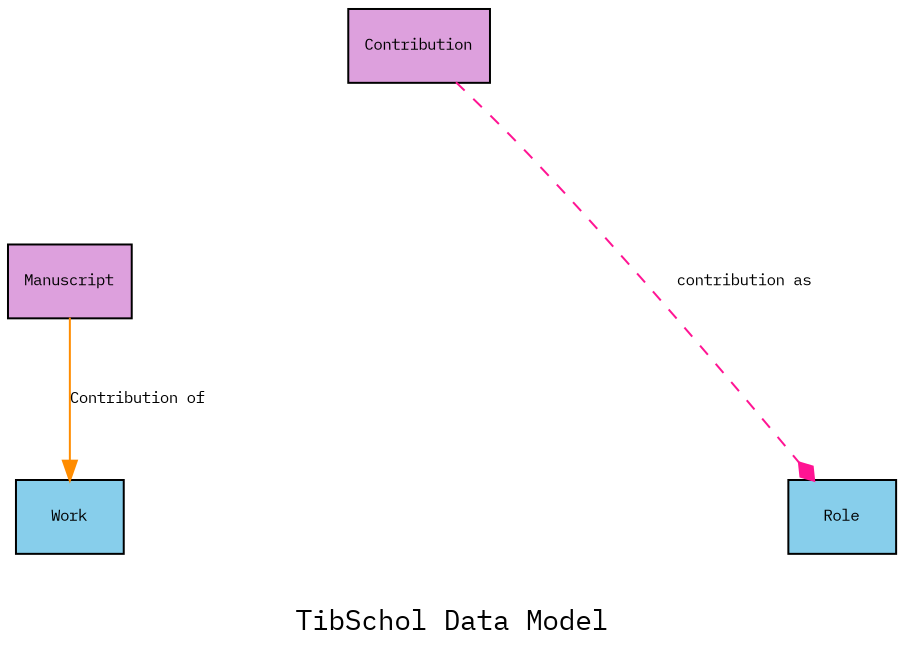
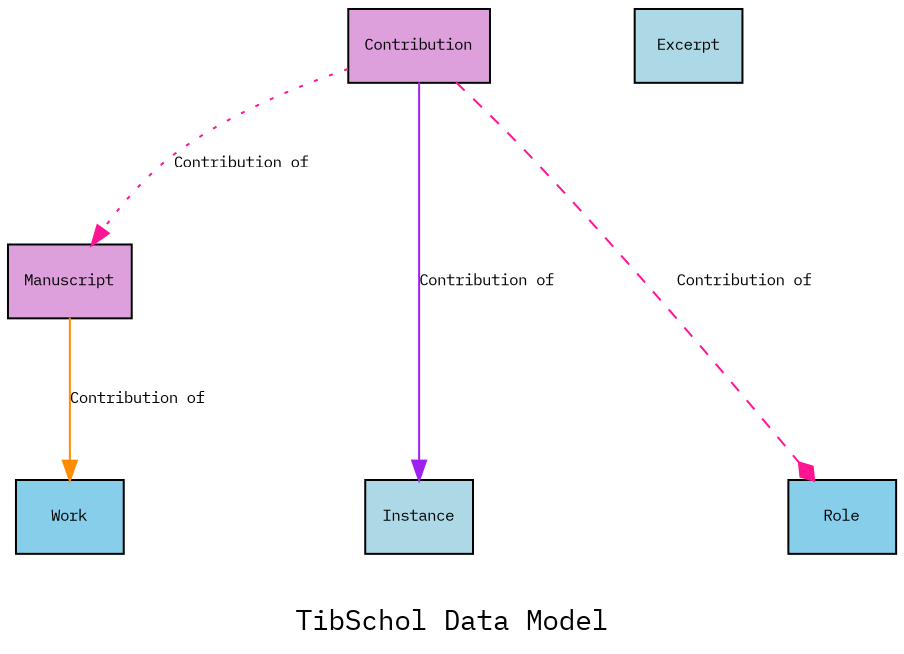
none -> (689, 46)
none -> (212, 129)
(744, 281) -> (744, 281)
none -> (419, 517)
